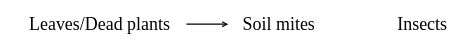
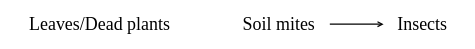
(205, 24) -> none
none -> (355, 24)
